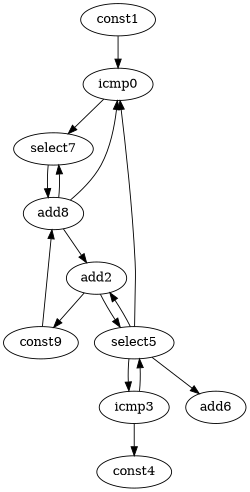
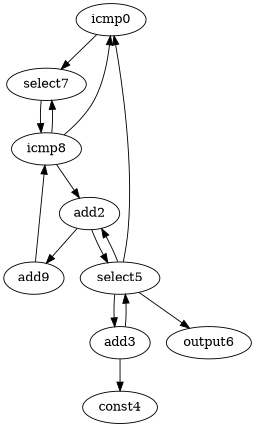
(118, 20) -> none
(53, 214) -> (46, 149)
(41, 343) -> (34, 278)
(134, 407) -> (120, 343)
(216, 407) -> (209, 343)
